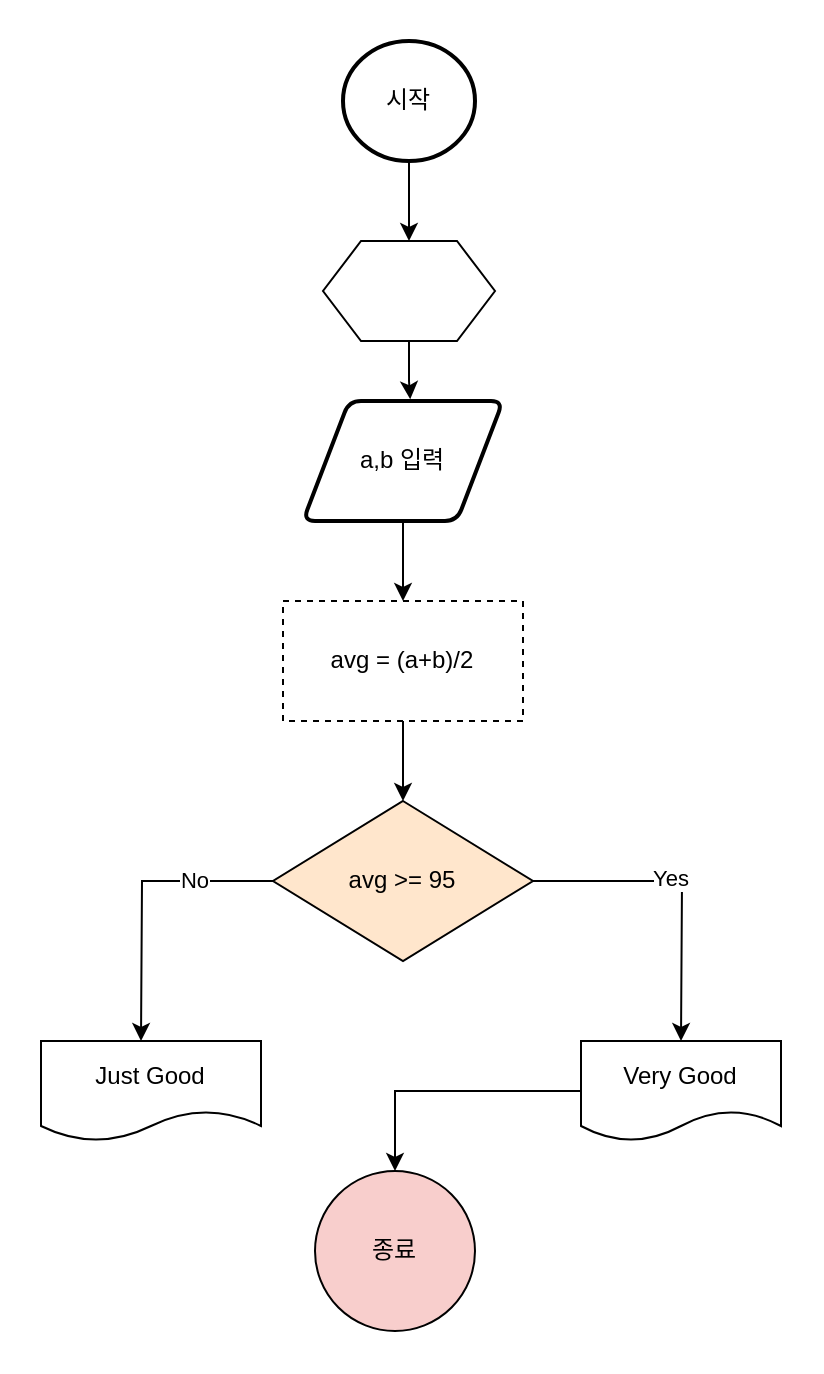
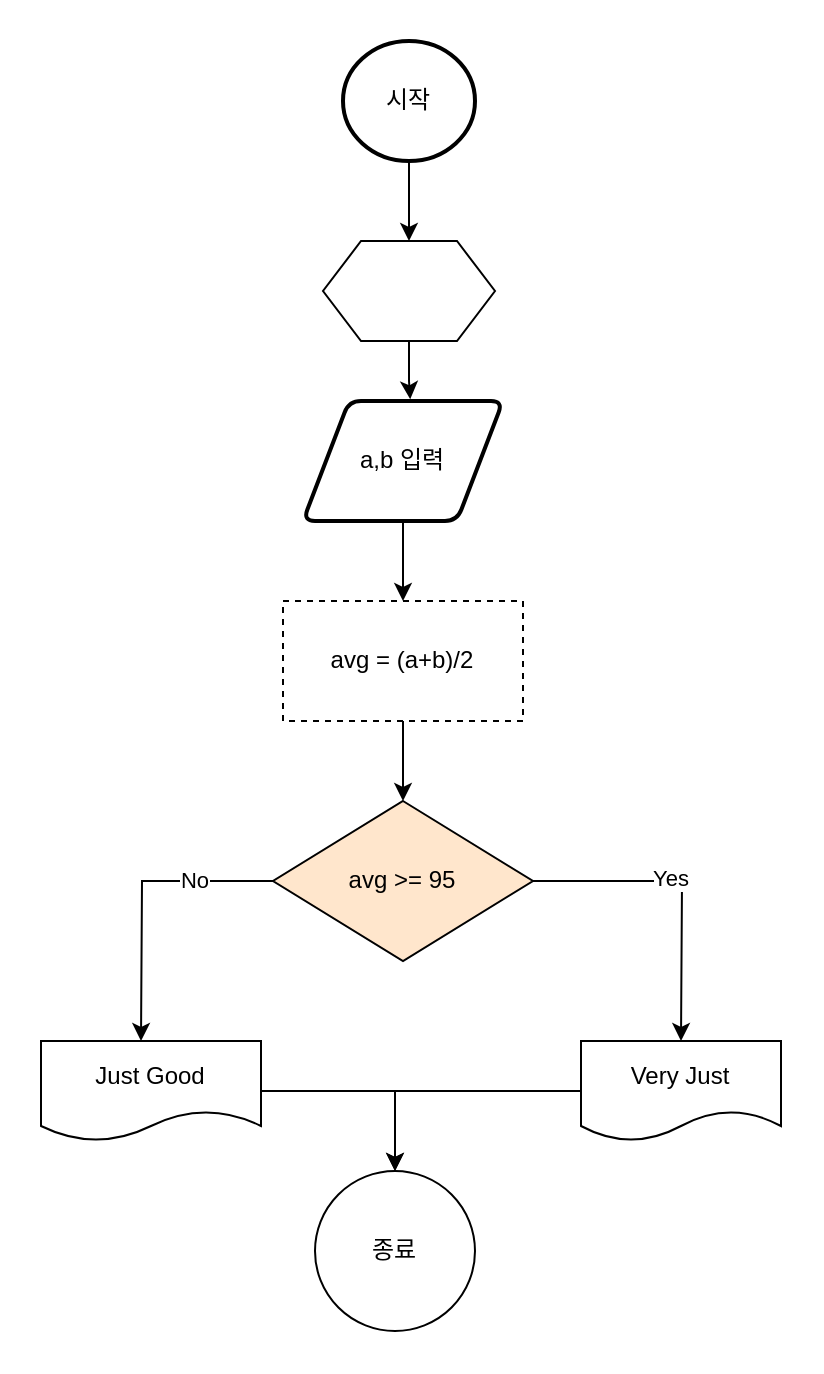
(681, 1077) -> (681, 1077)
none -> (326, 1091)
(395, 1251) -> (395, 1251)
